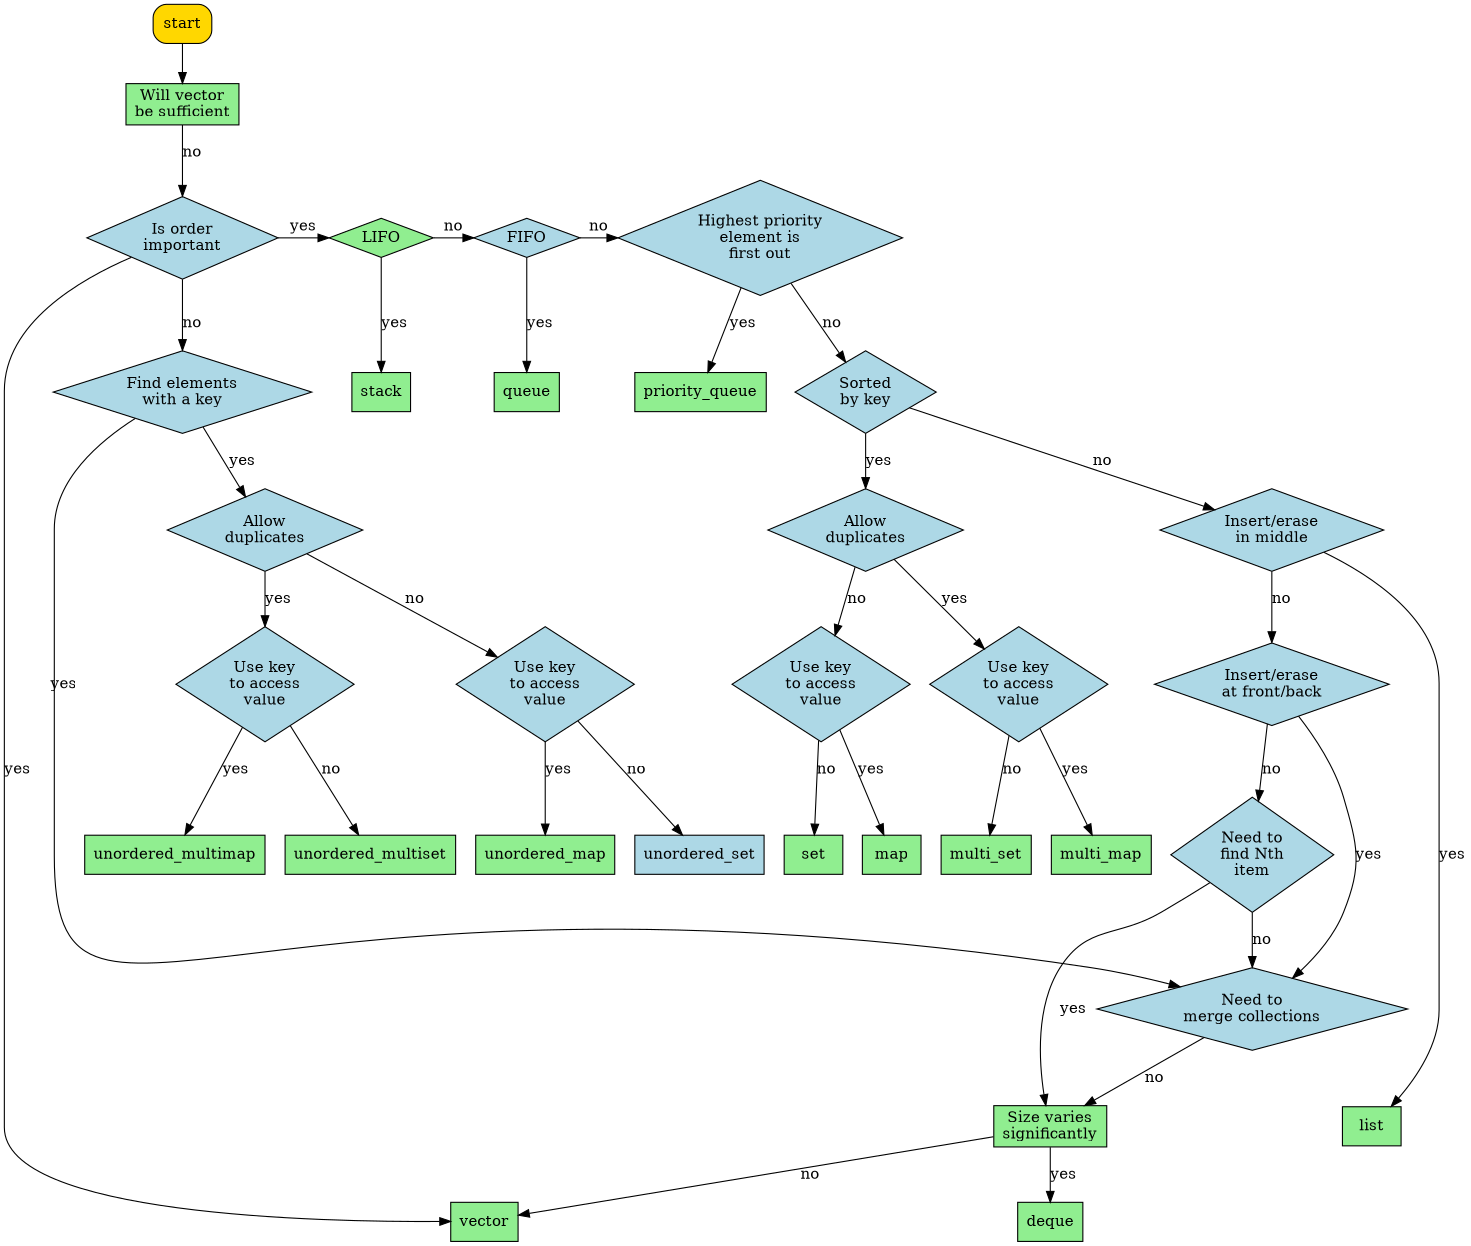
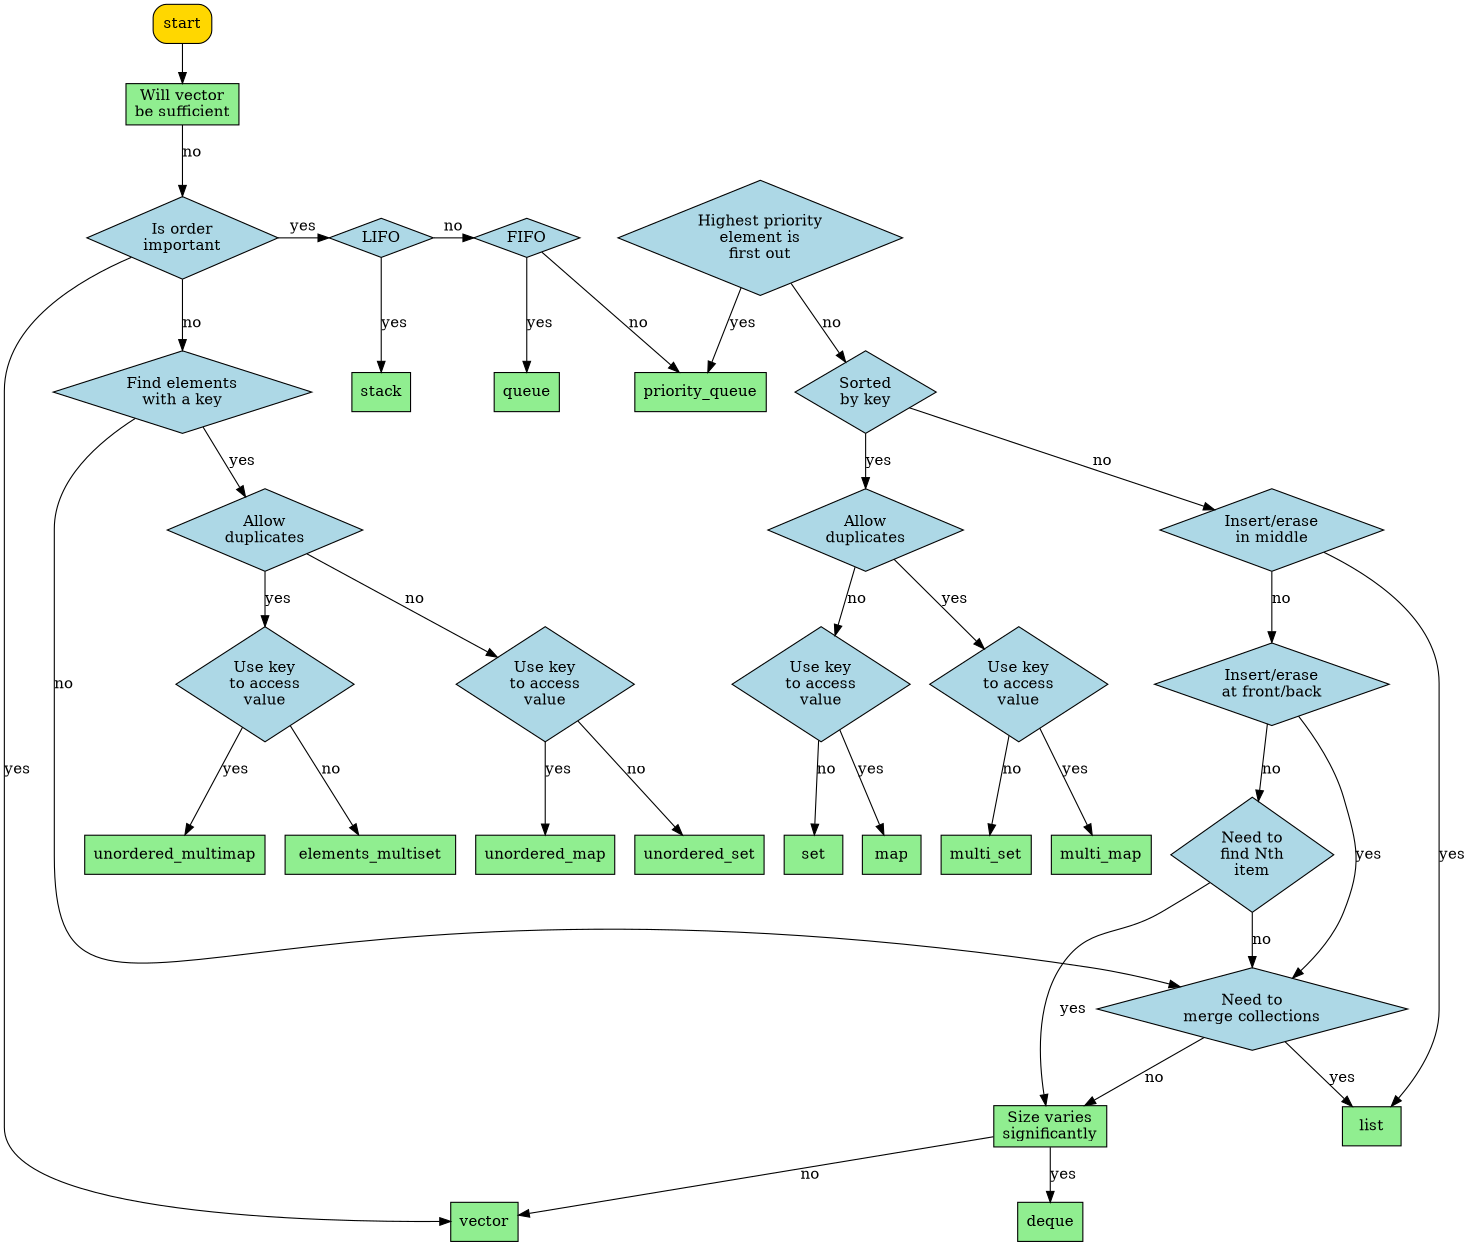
(381, 238) -> (381, 238)
(593, 238) -> (606, 309)
(64, 684) -> (64, 684)
(370, 855) -> (370, 855)
(699, 855) -> (699, 855)
none -> (1315, 1070)
